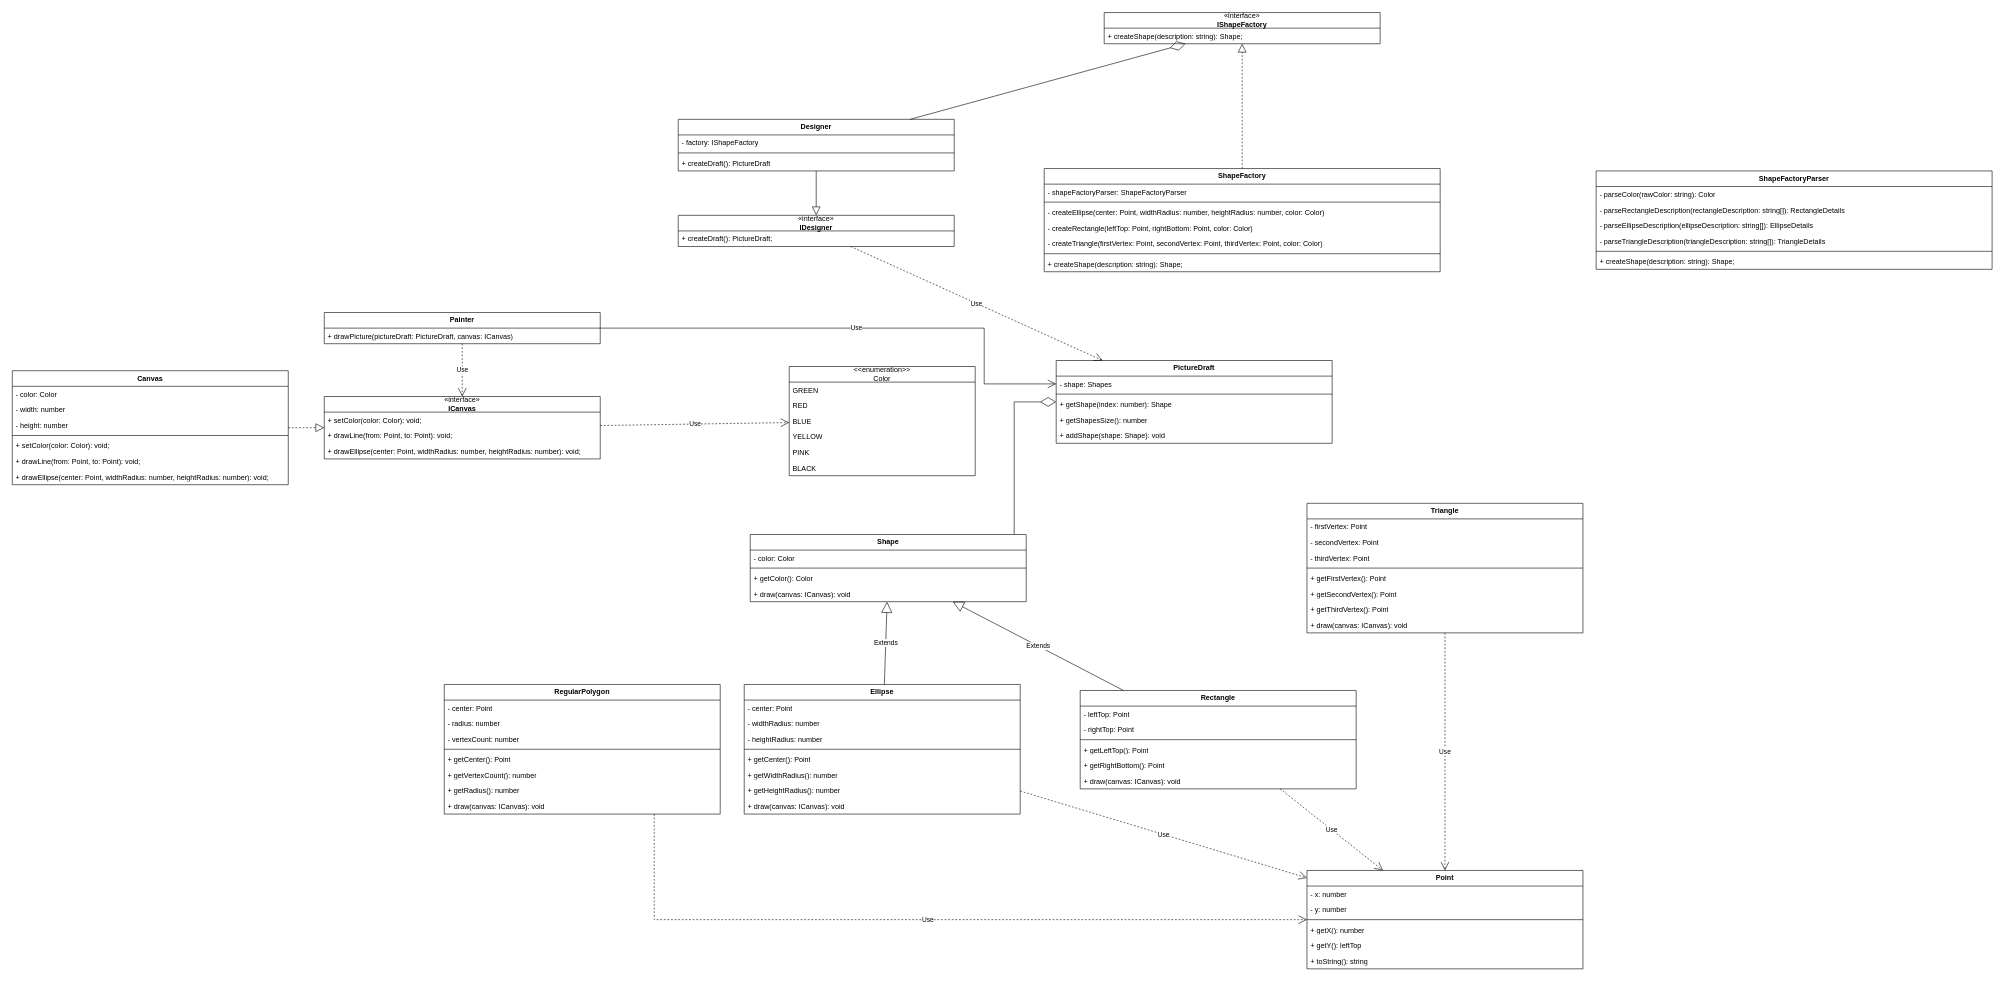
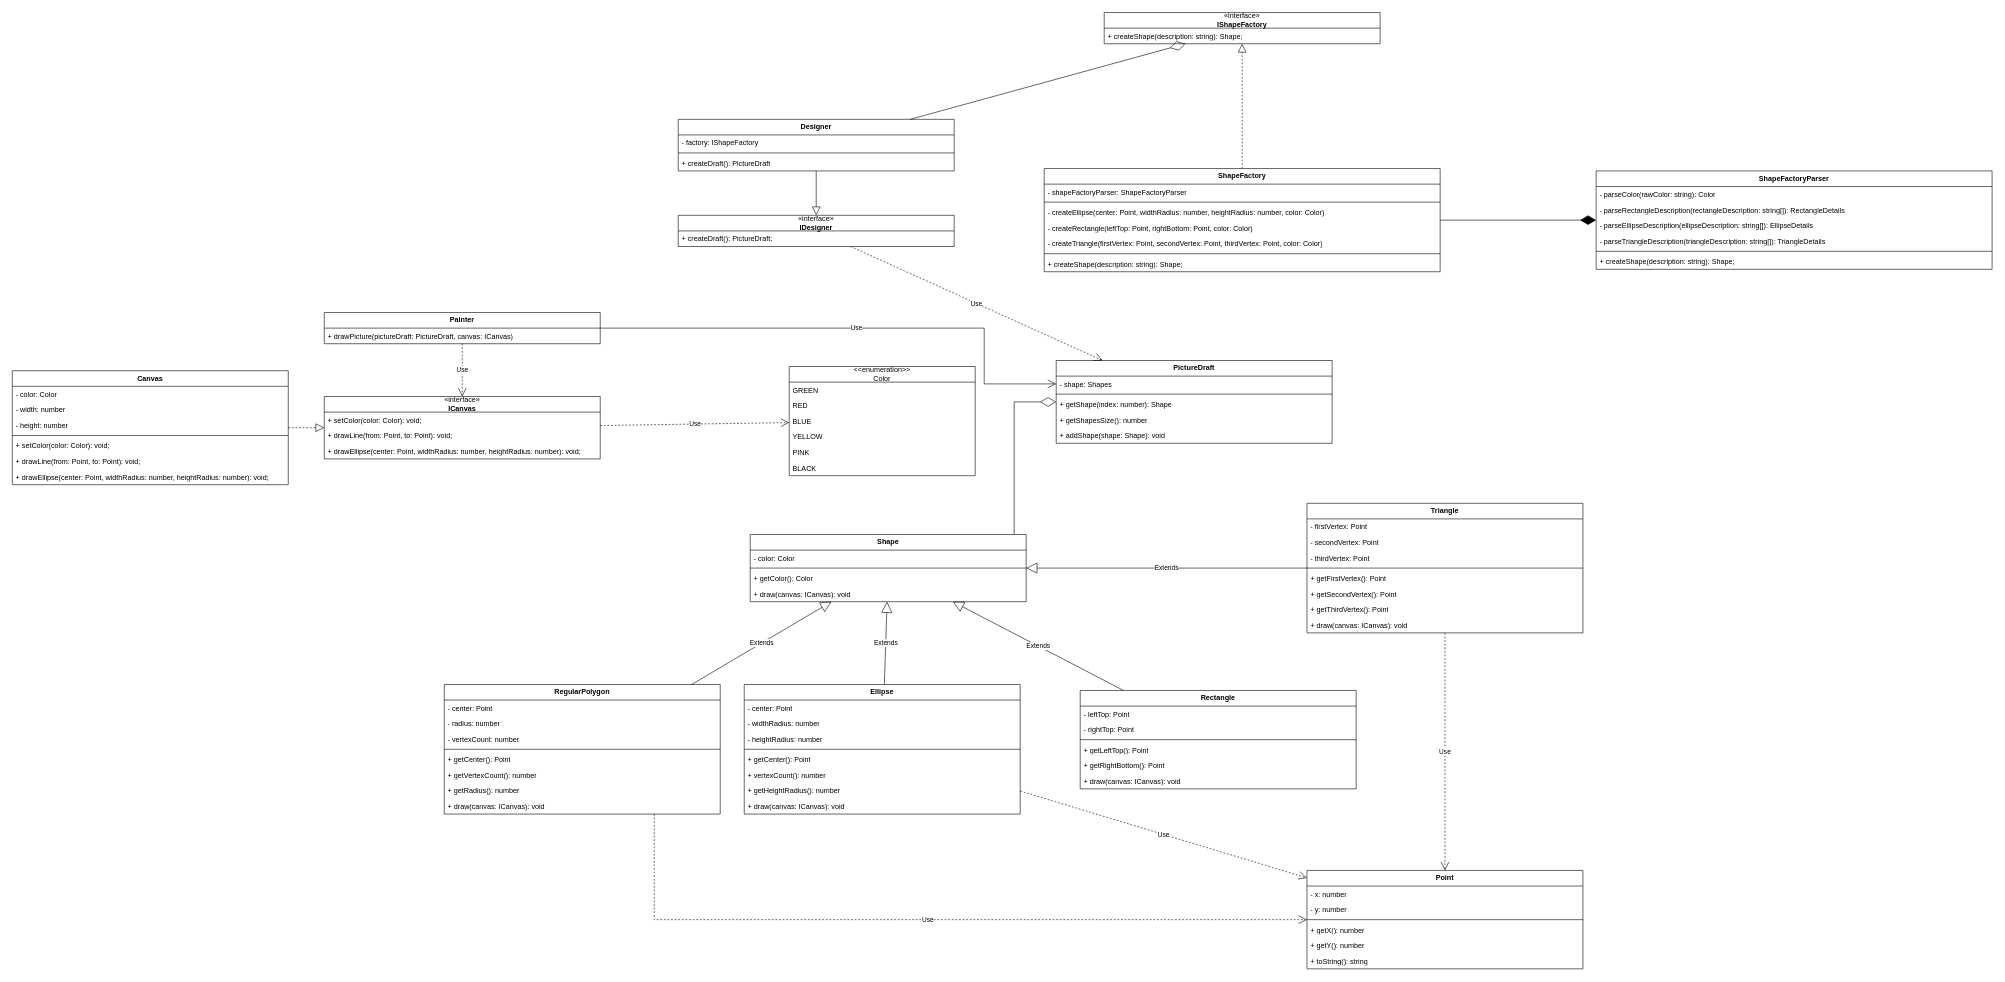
none -> (1579, 220)
none -> (1167, 568)
none -> (758, 645)
(796, 776) -> (791, 776)
(1347, 842) -> none
(1341, 946) -> (1340, 946)
